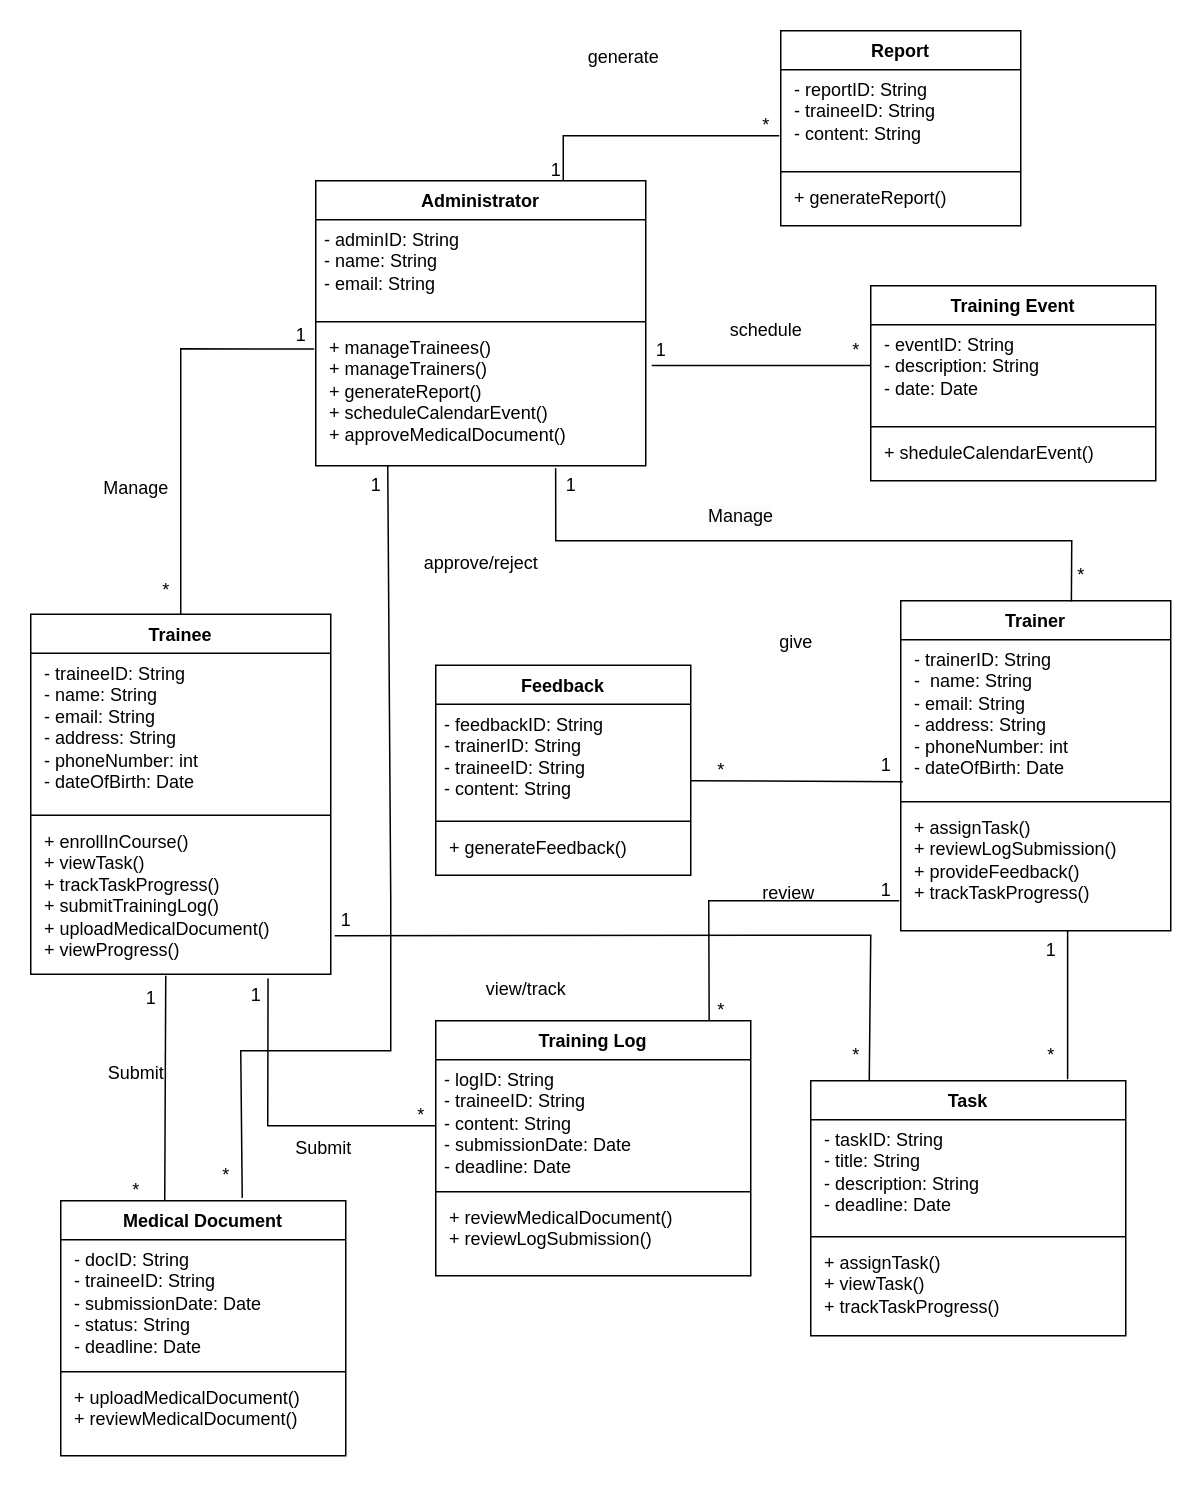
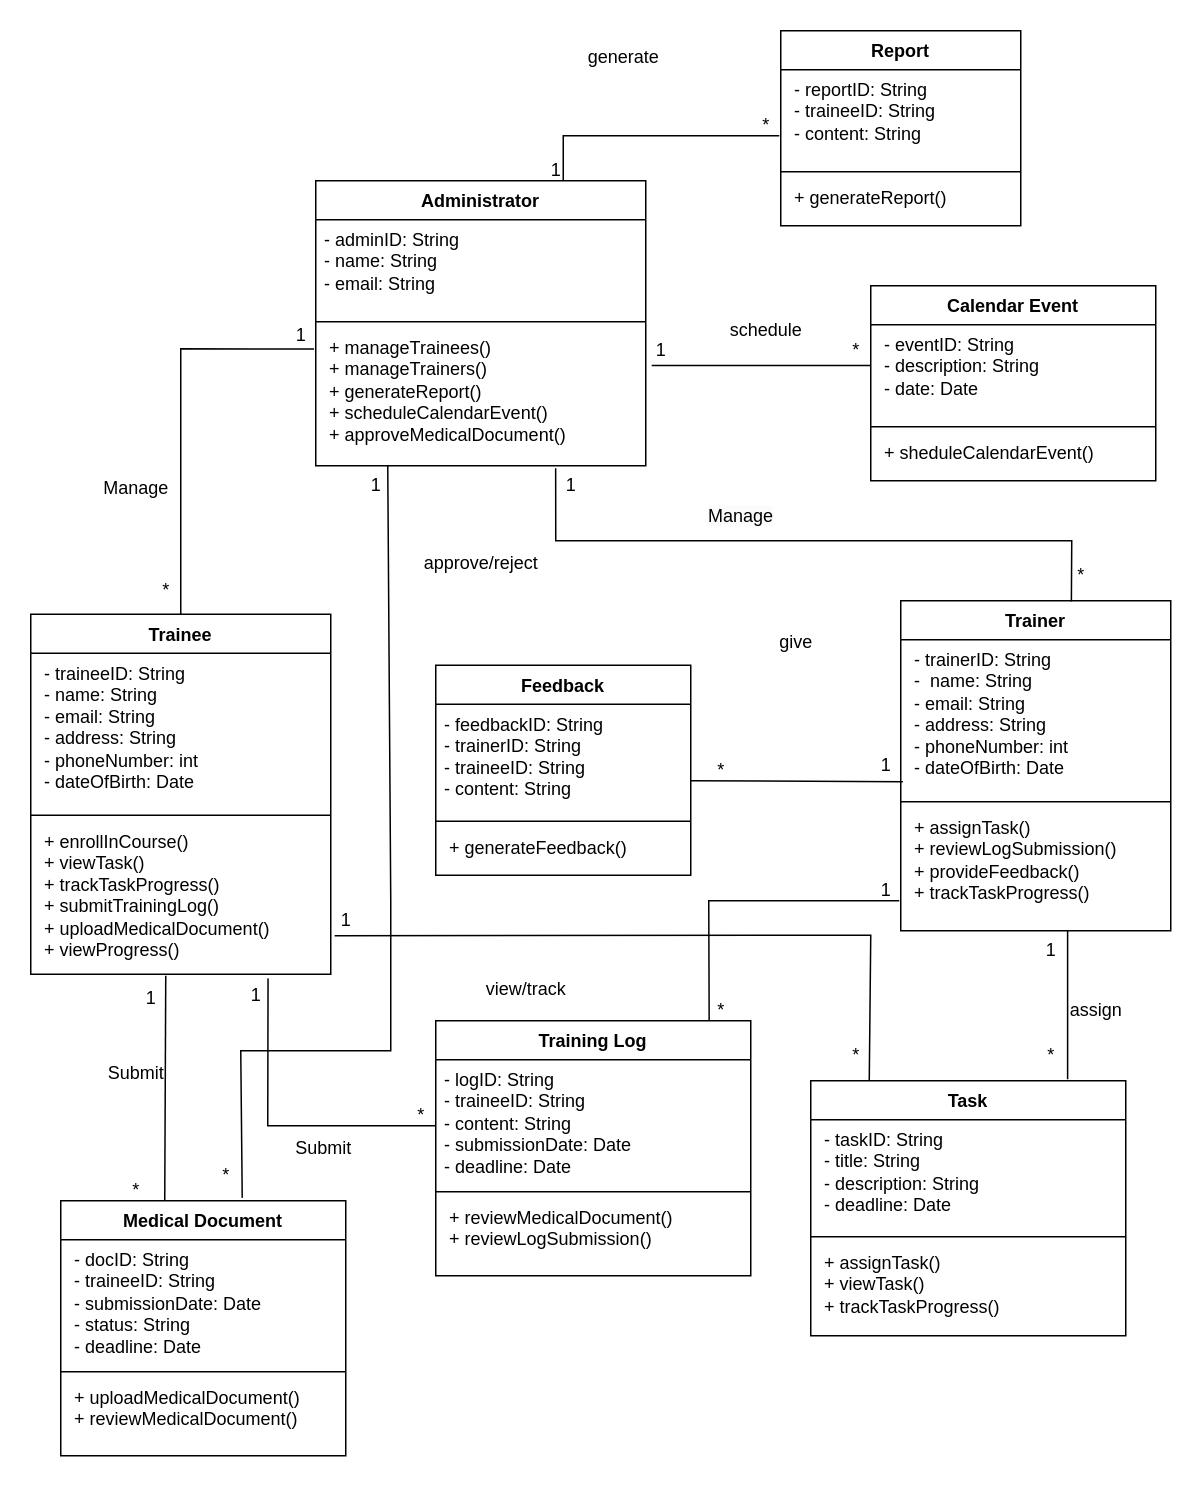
(1013, 307) -> (1013, 307)
(788, 893) -> none
none -> (1096, 1010)
